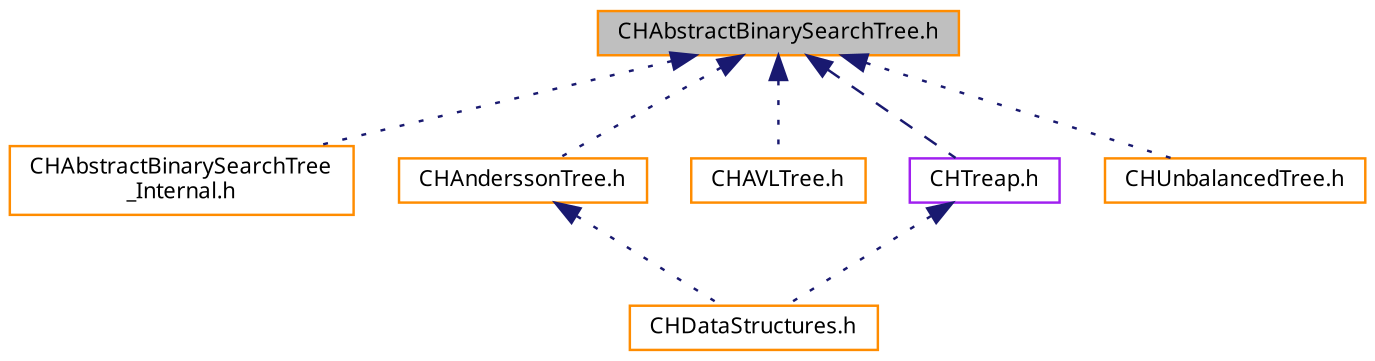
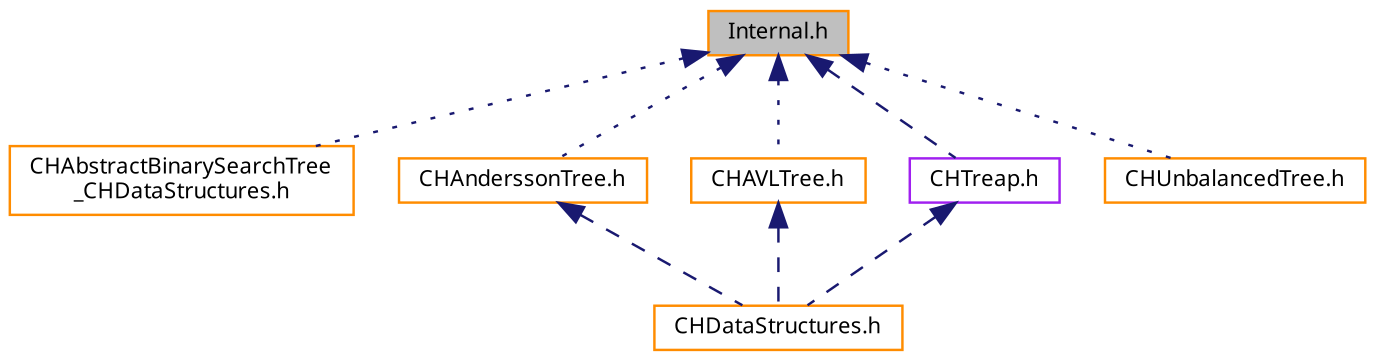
(778, 33) -> (778, 33)
(182, 180) -> (182, 180)
(649, 261) -> (661, 260)
(859, 261) -> (872, 261)
none -> (778, 266)
